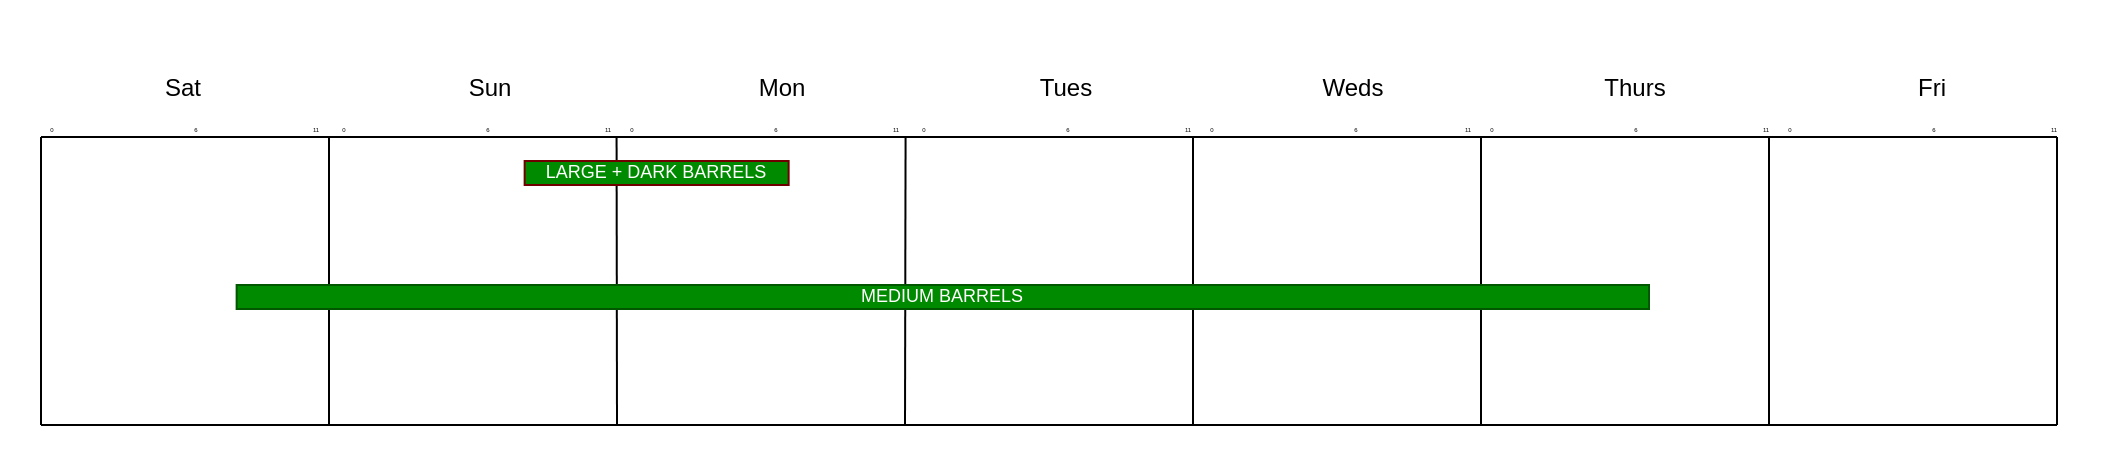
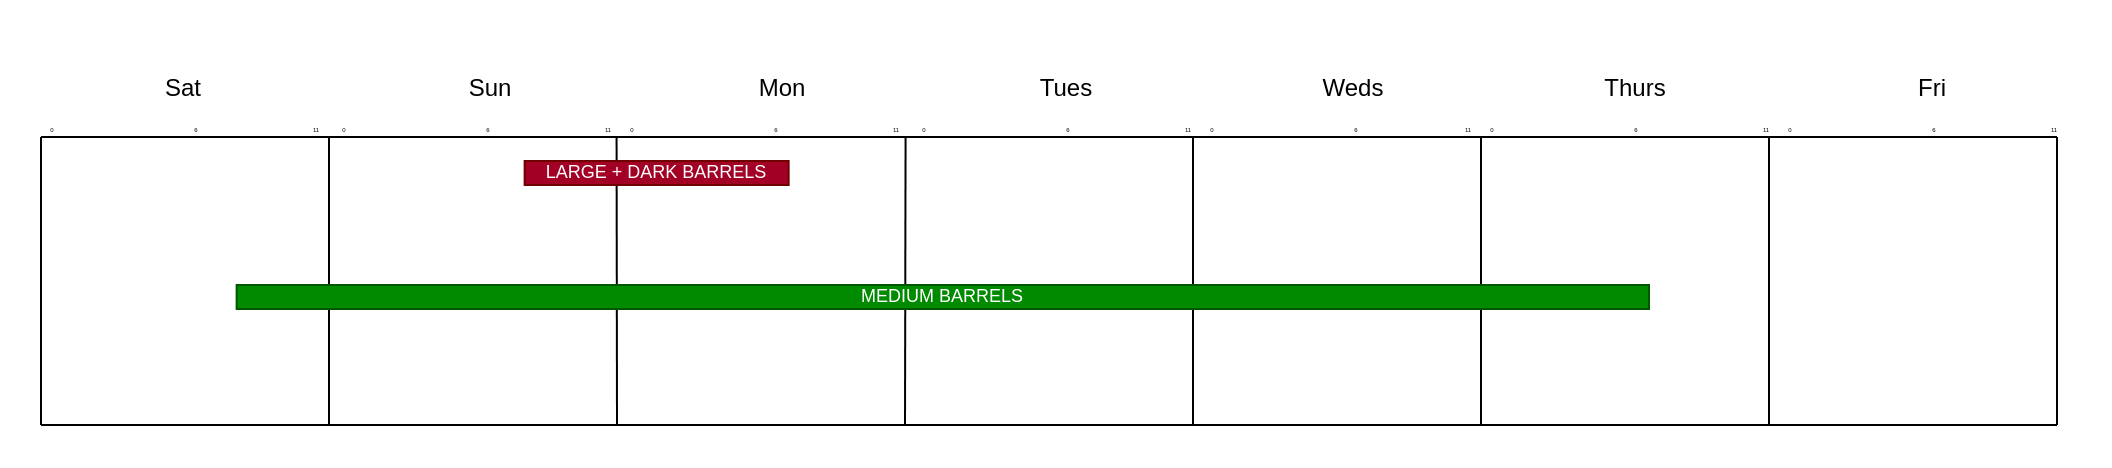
(657, 173) -> (657, 173)
